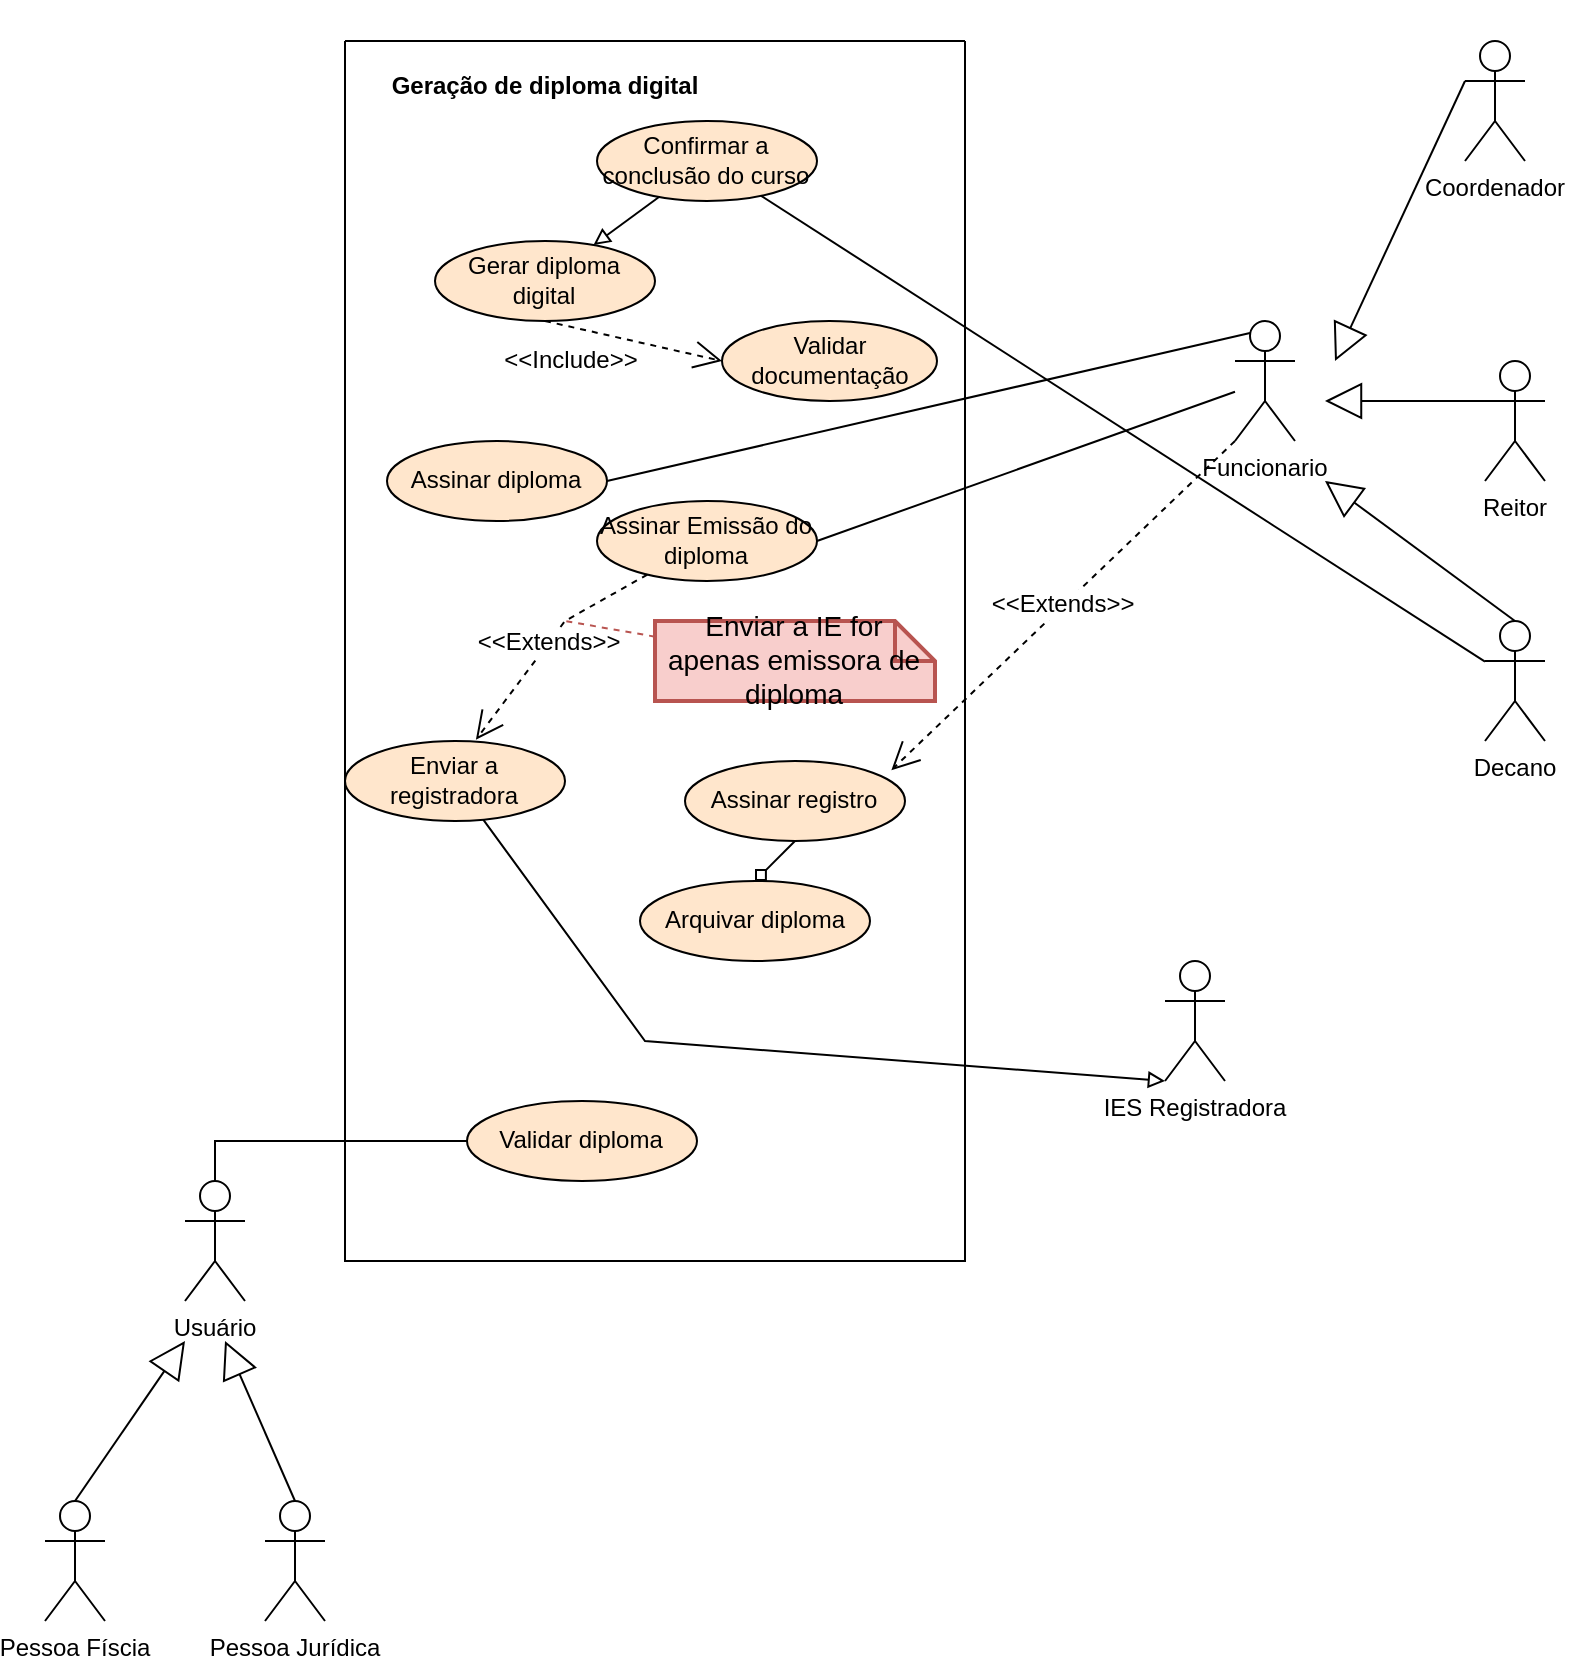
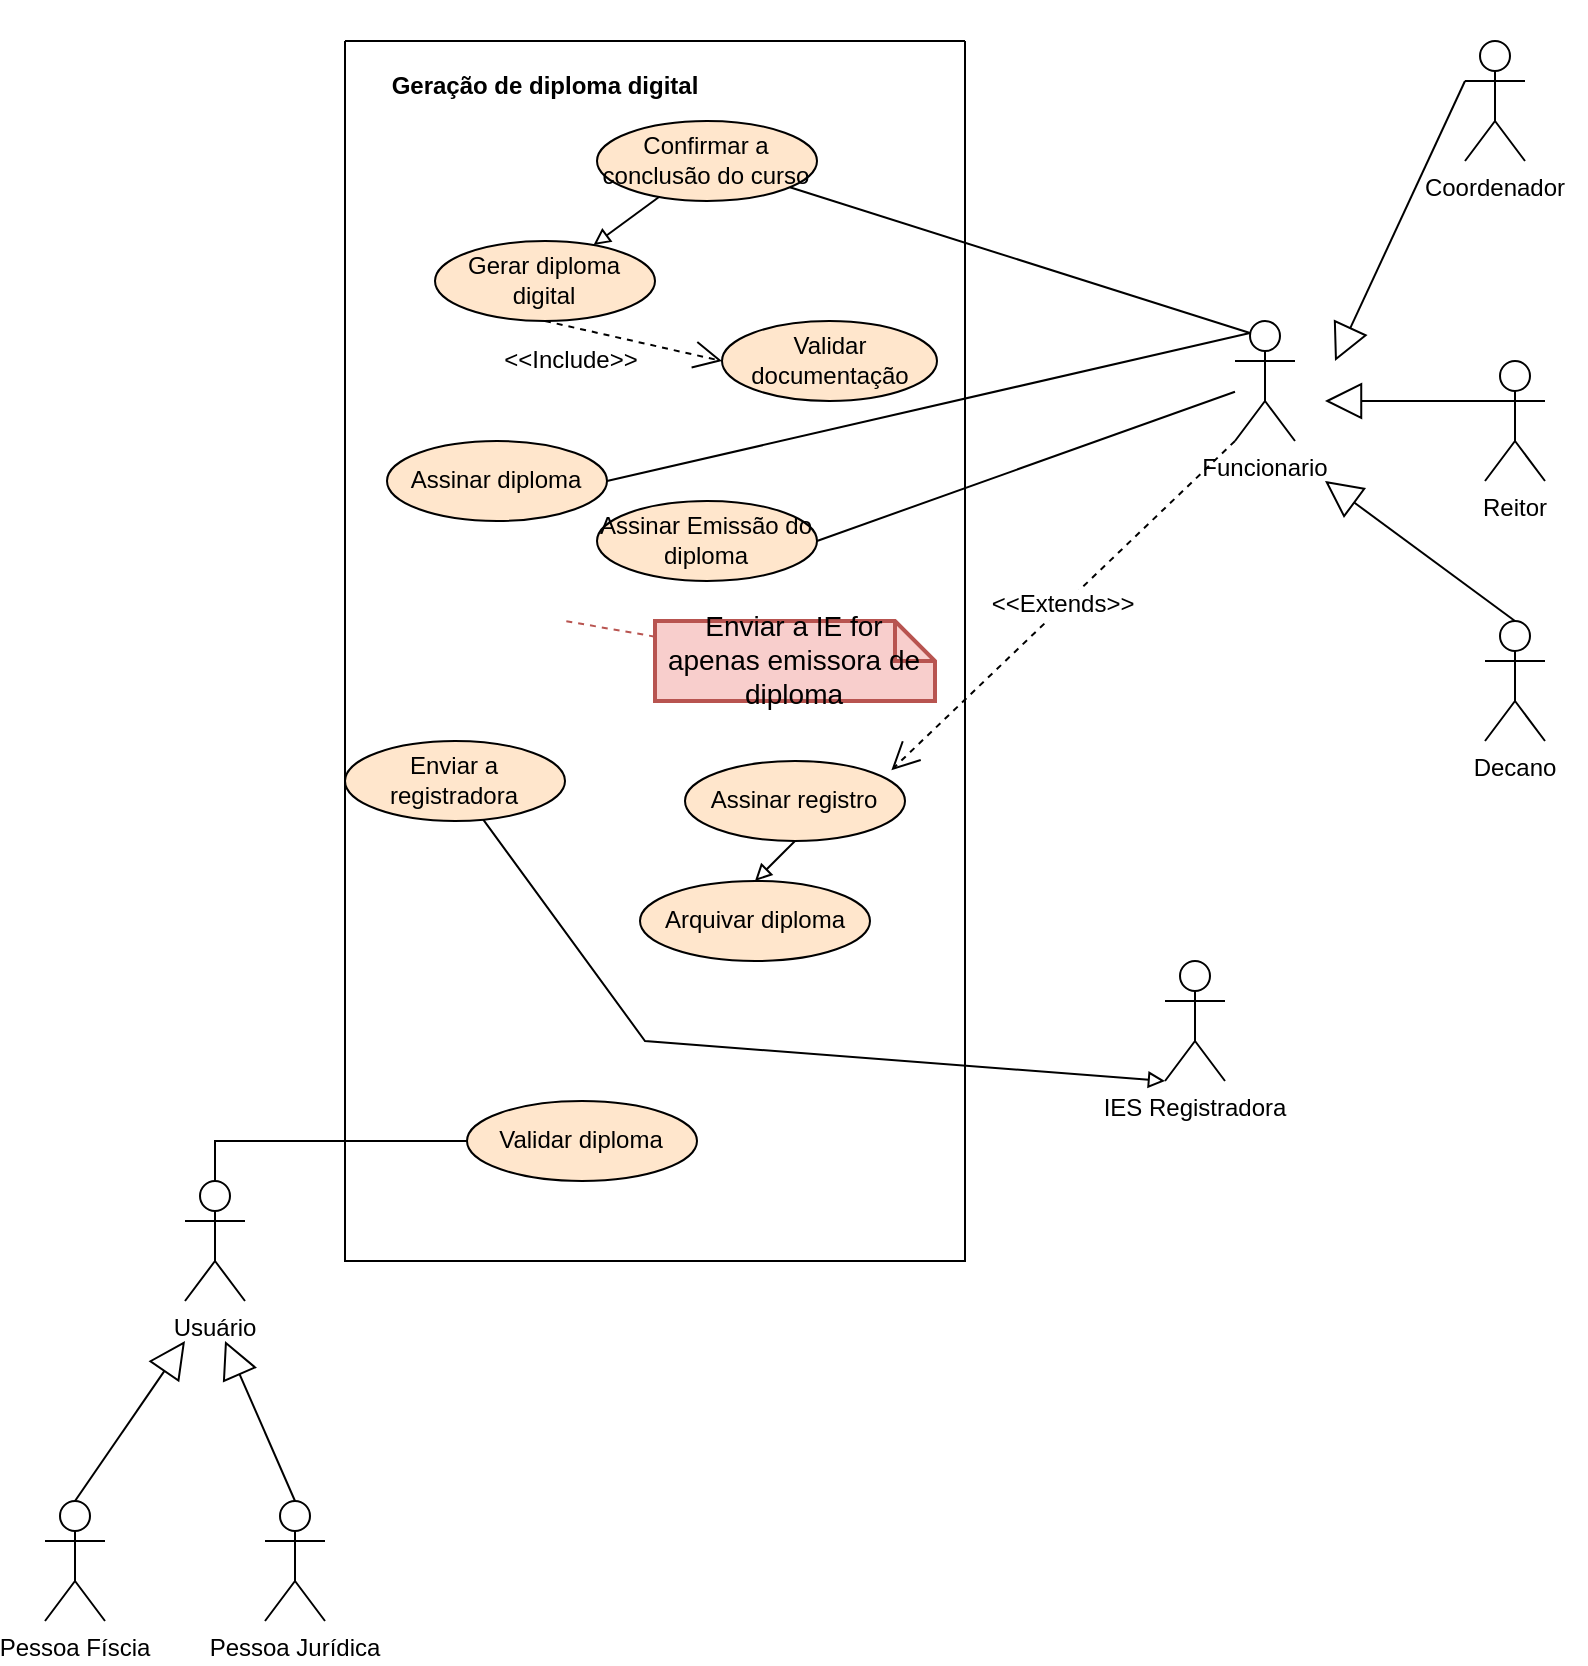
(1267, 521) -> (1109, 288)
(603, 600) -> none
(767, 869) -> (767, 869)
